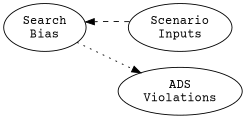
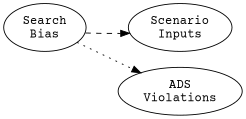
(112, 21) -> (103, 33)
